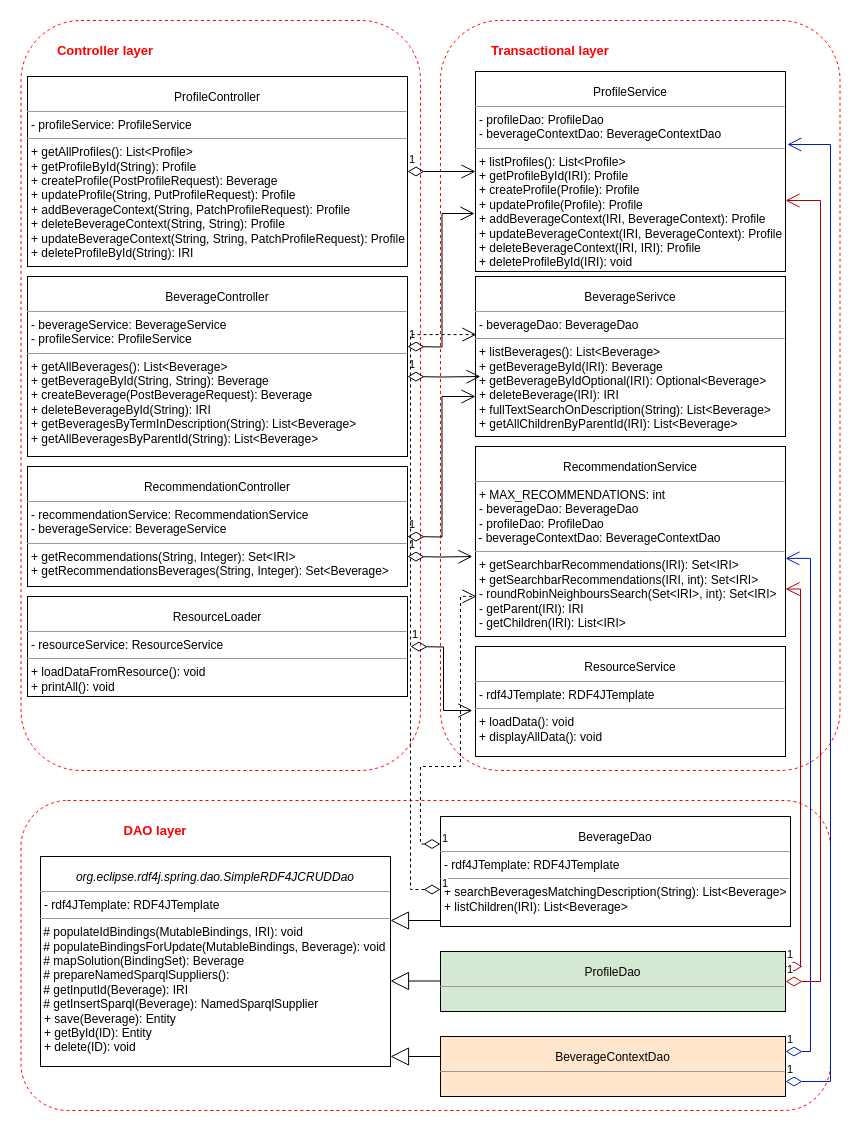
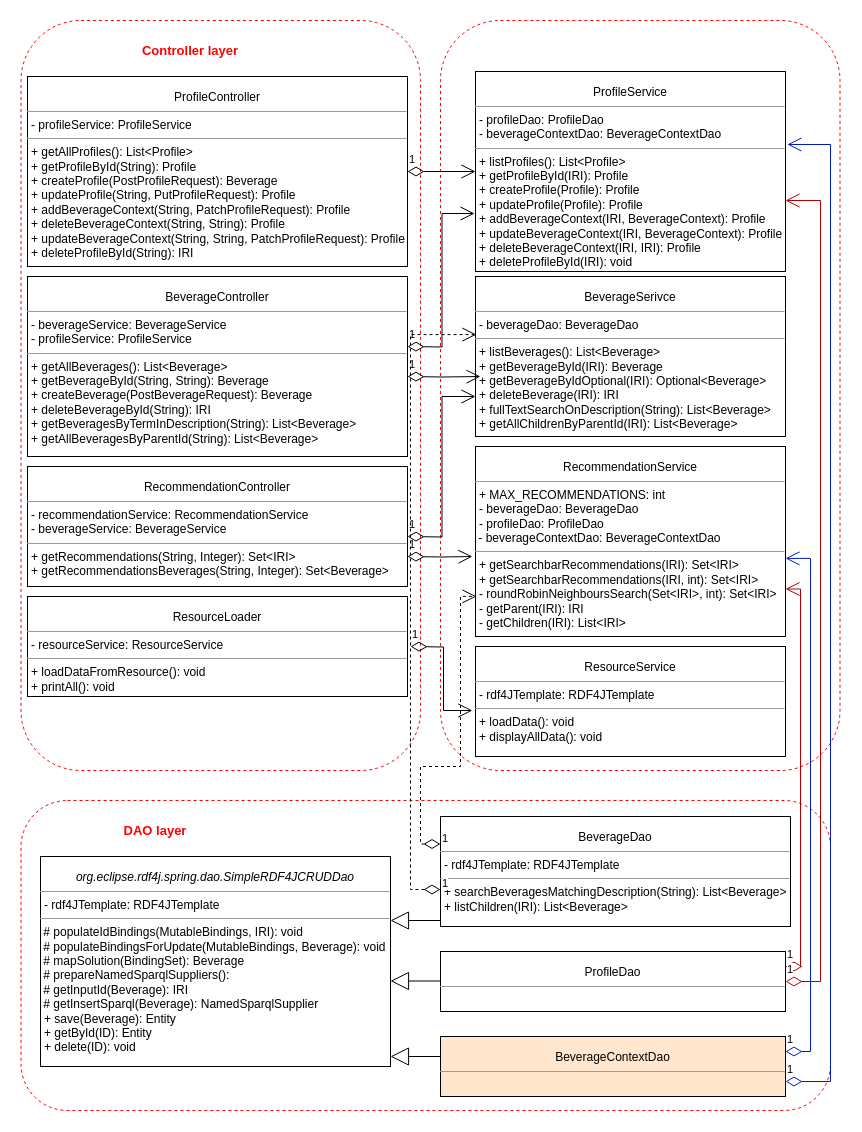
(106, 51) -> (191, 51)
(551, 51) -> none
(613, 982) -> (613, 982)
